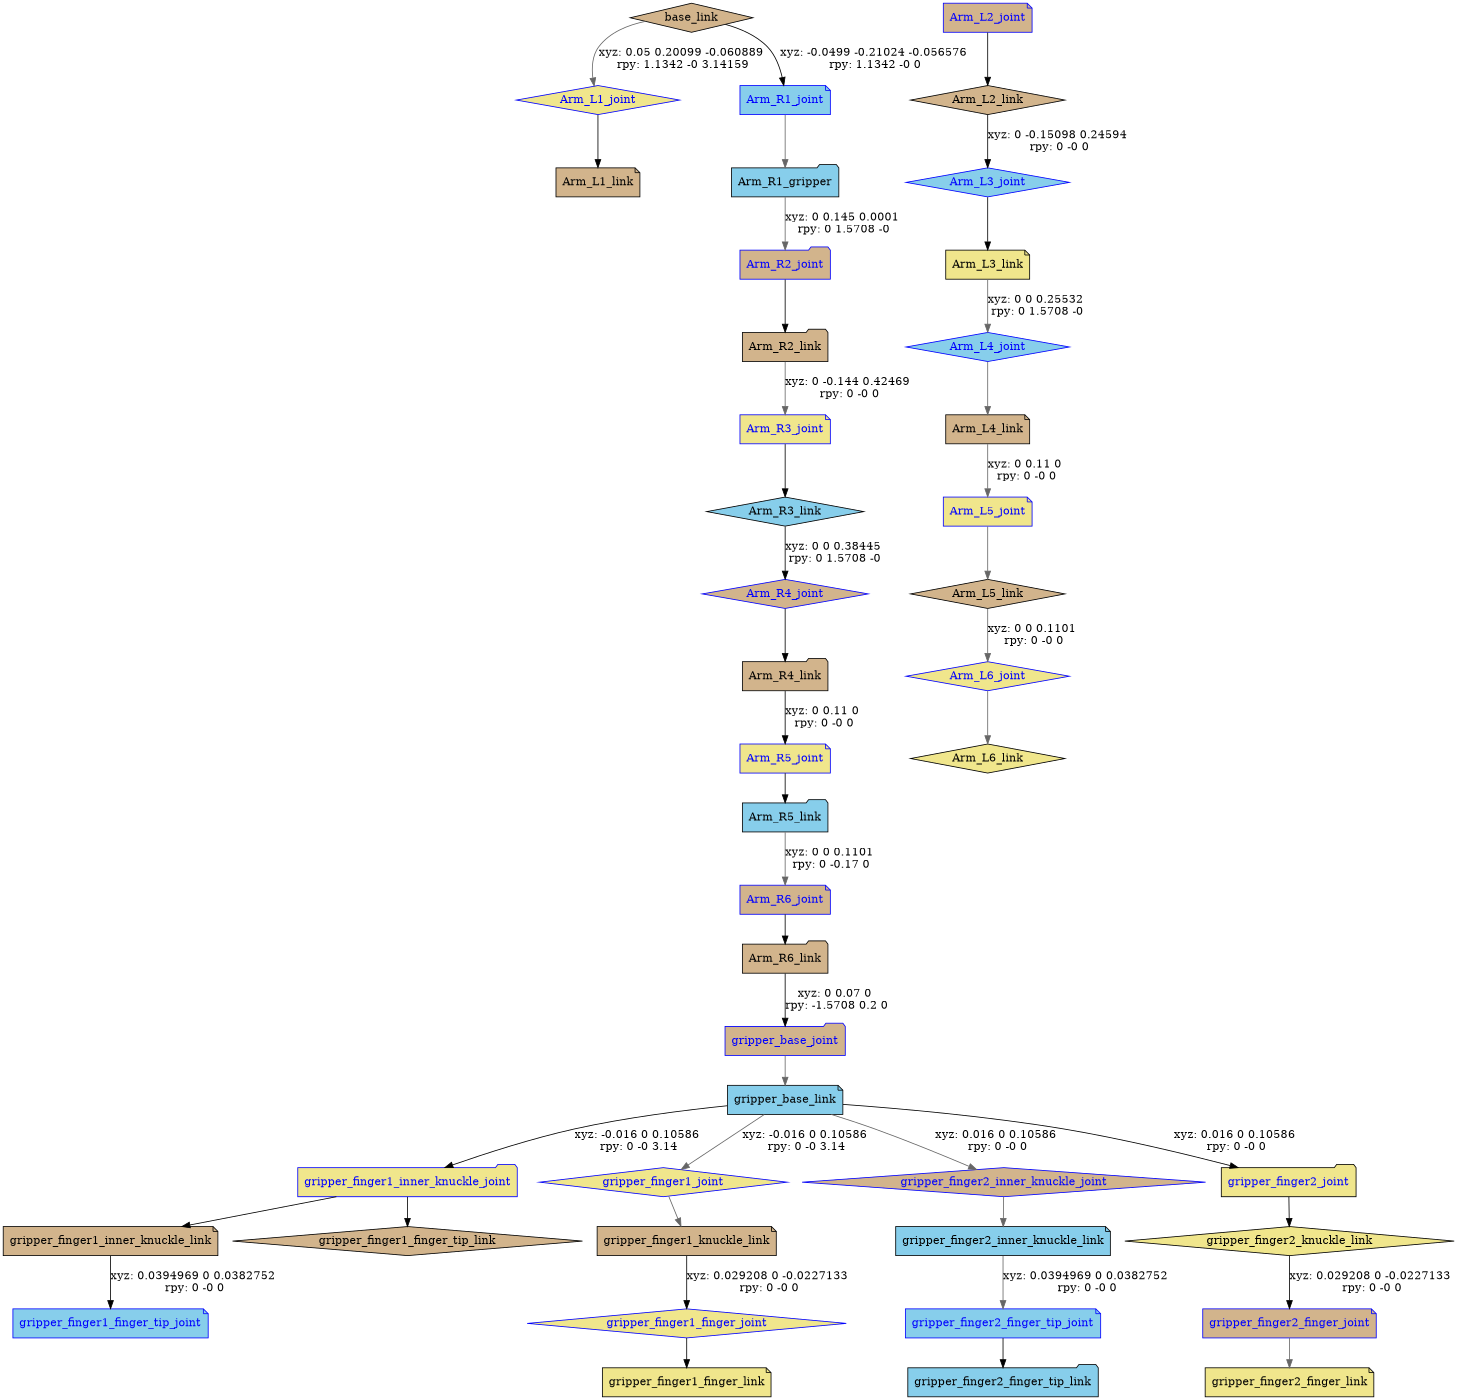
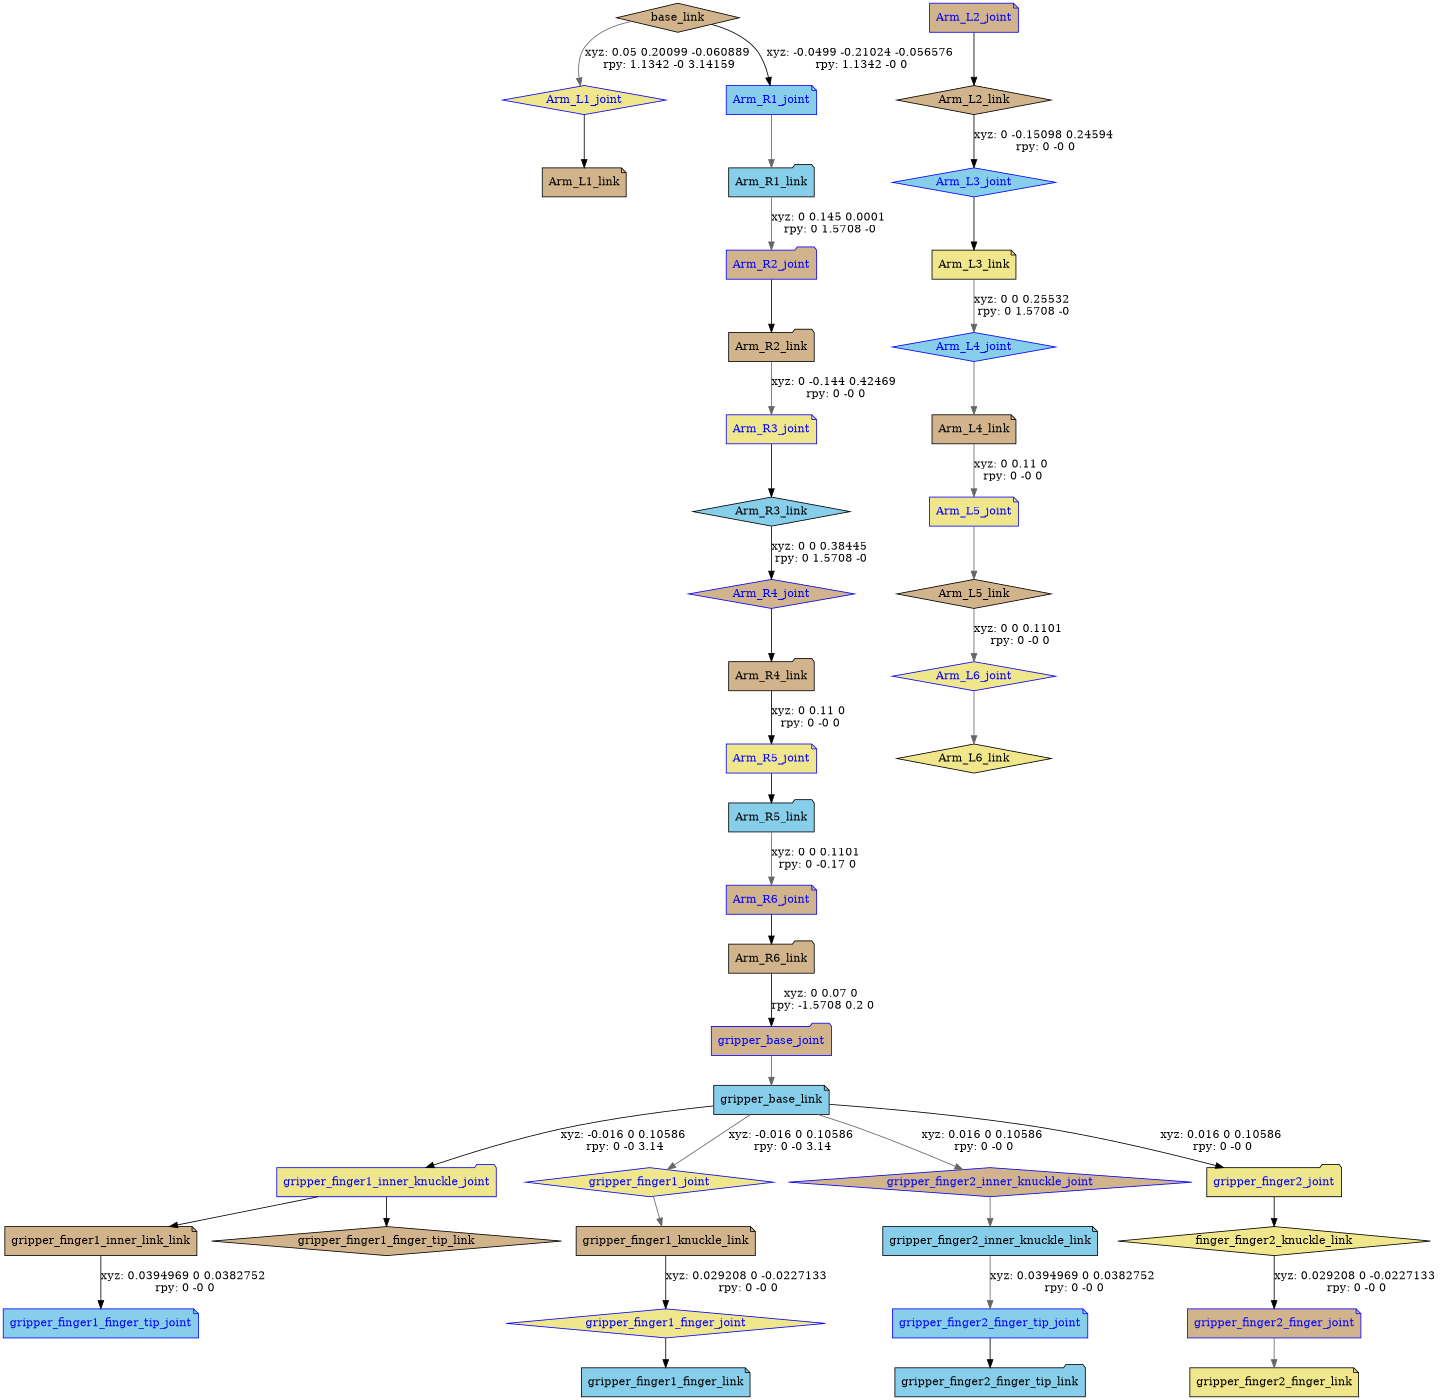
(785, 182) -> (771, 182)
(111, 1241) -> (101, 1241)
(1289, 1241) -> (1274, 1241)
(687, 1382) -> (666, 1382)
